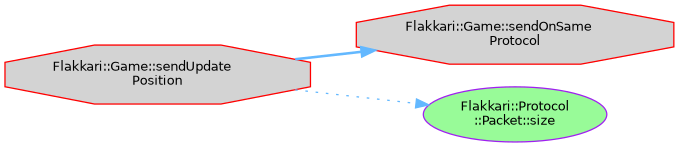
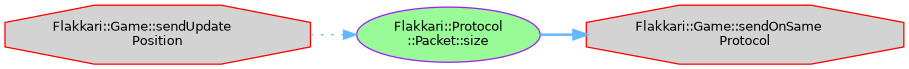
(328, 56) -> (557, 35)
